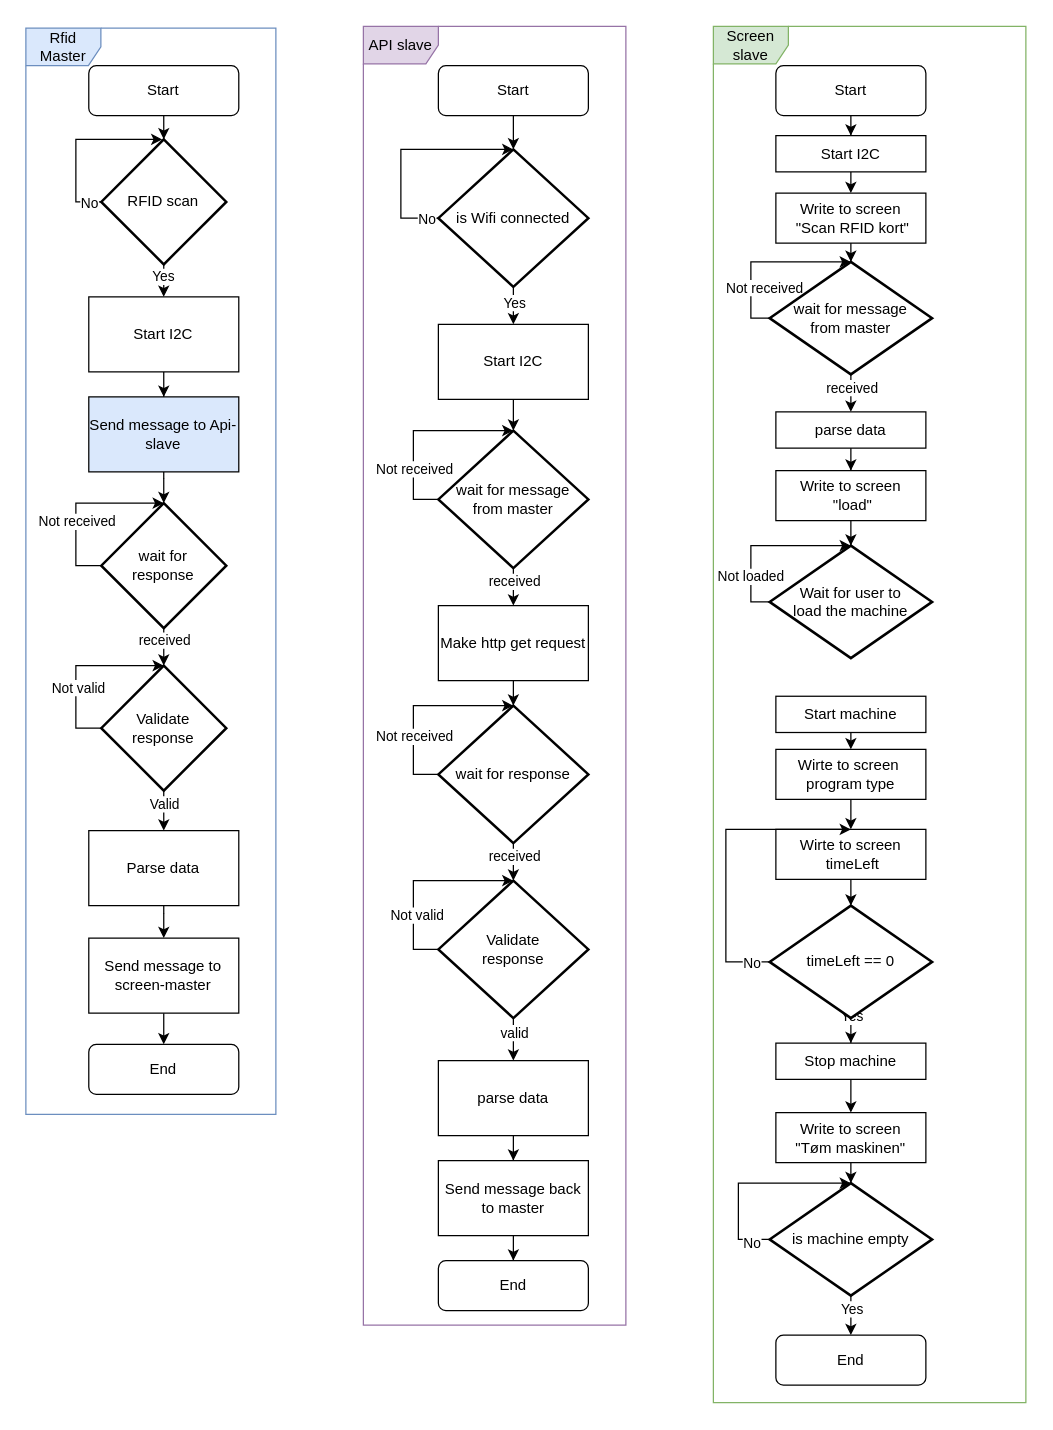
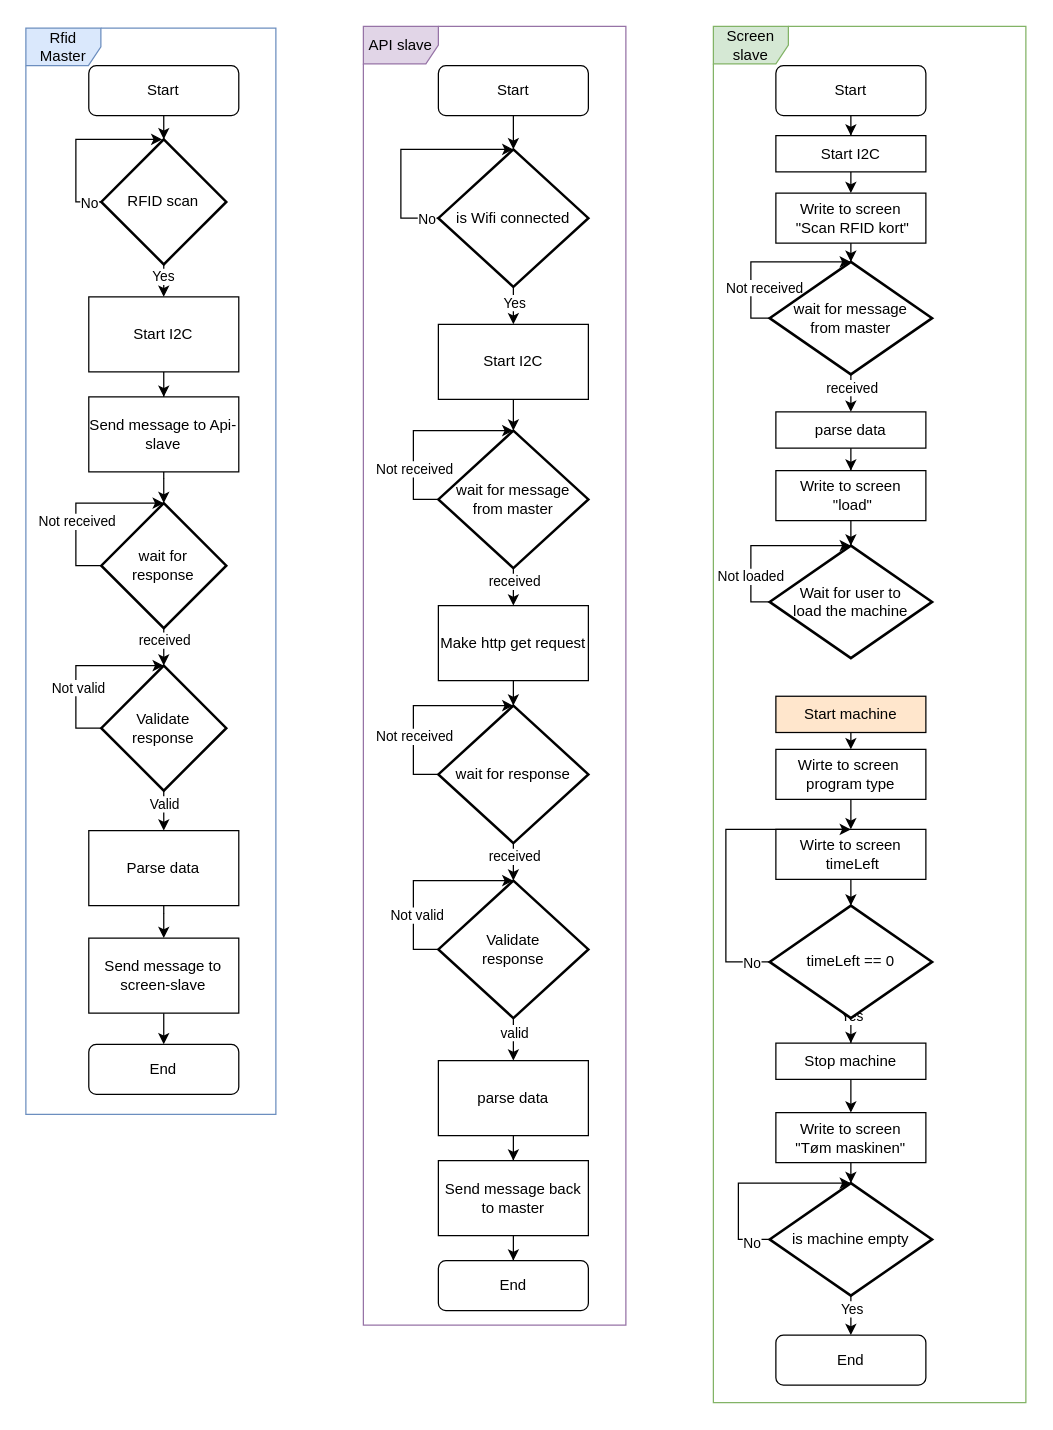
(164, 434) -> (164, 434)
(851, 714) -> (851, 714)
(163, 976) -> (163, 976)
